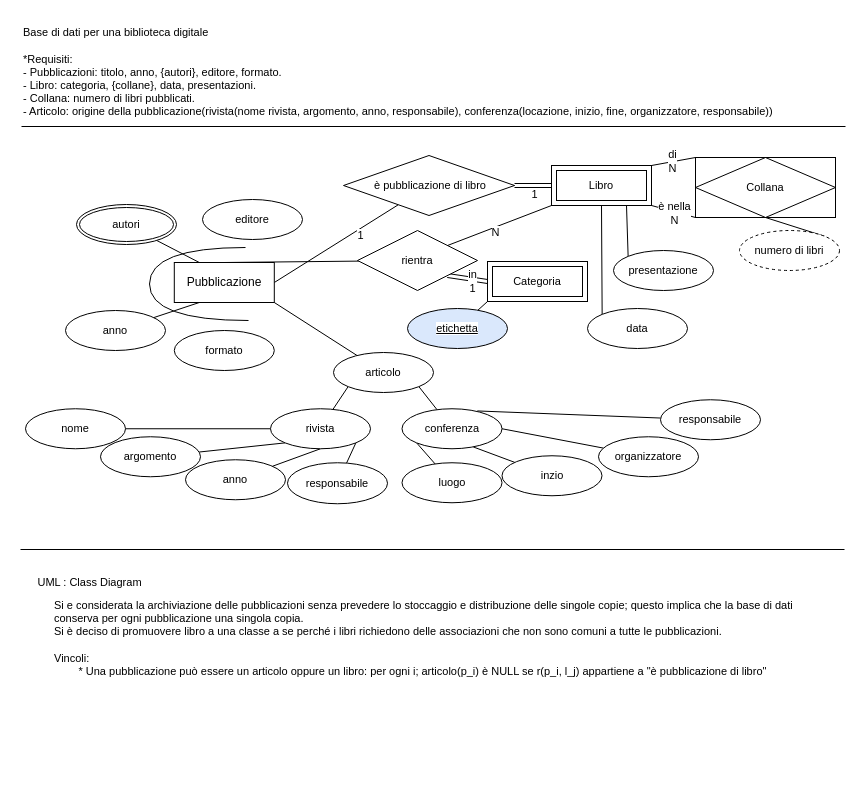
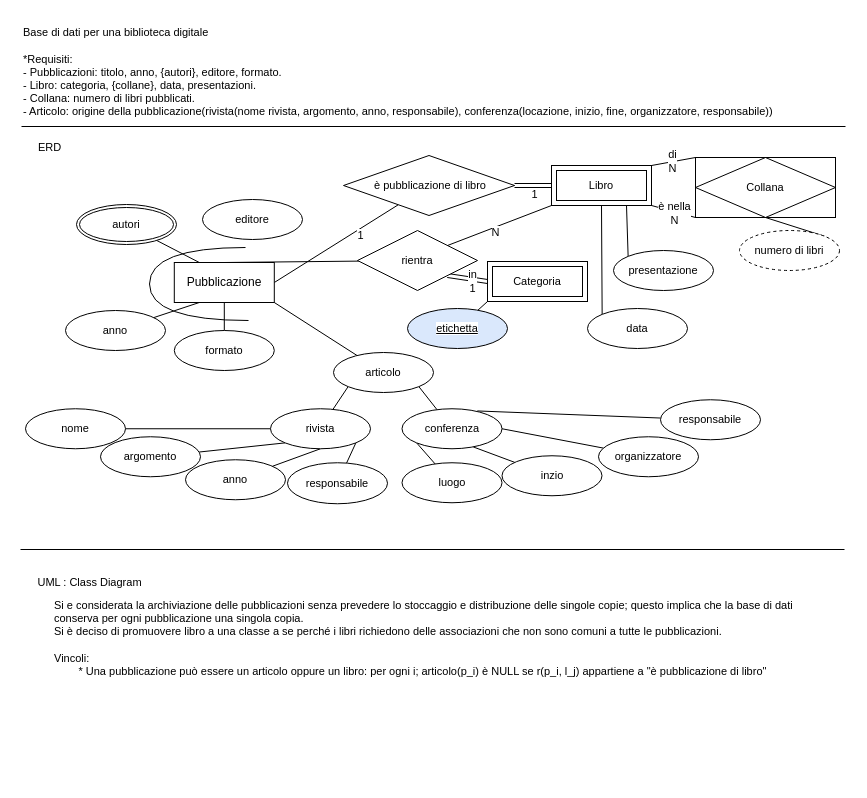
none -> (49, 147)
none -> (224, 317)
